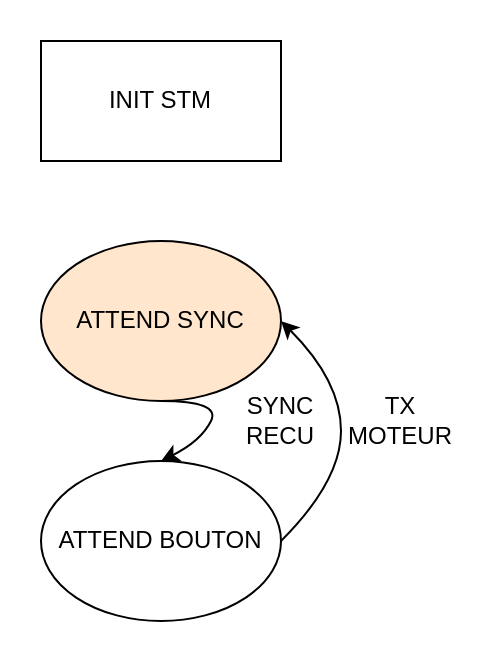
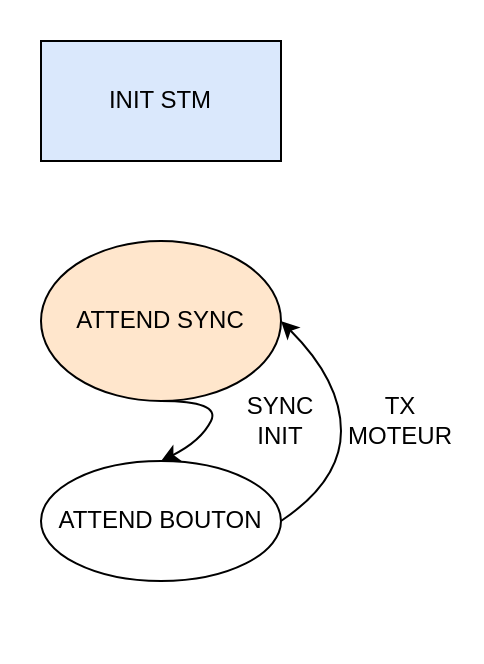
(161, 101) -> (161, 101)
(281, 421) -> (281, 421)
(161, 541) -> (161, 521)
